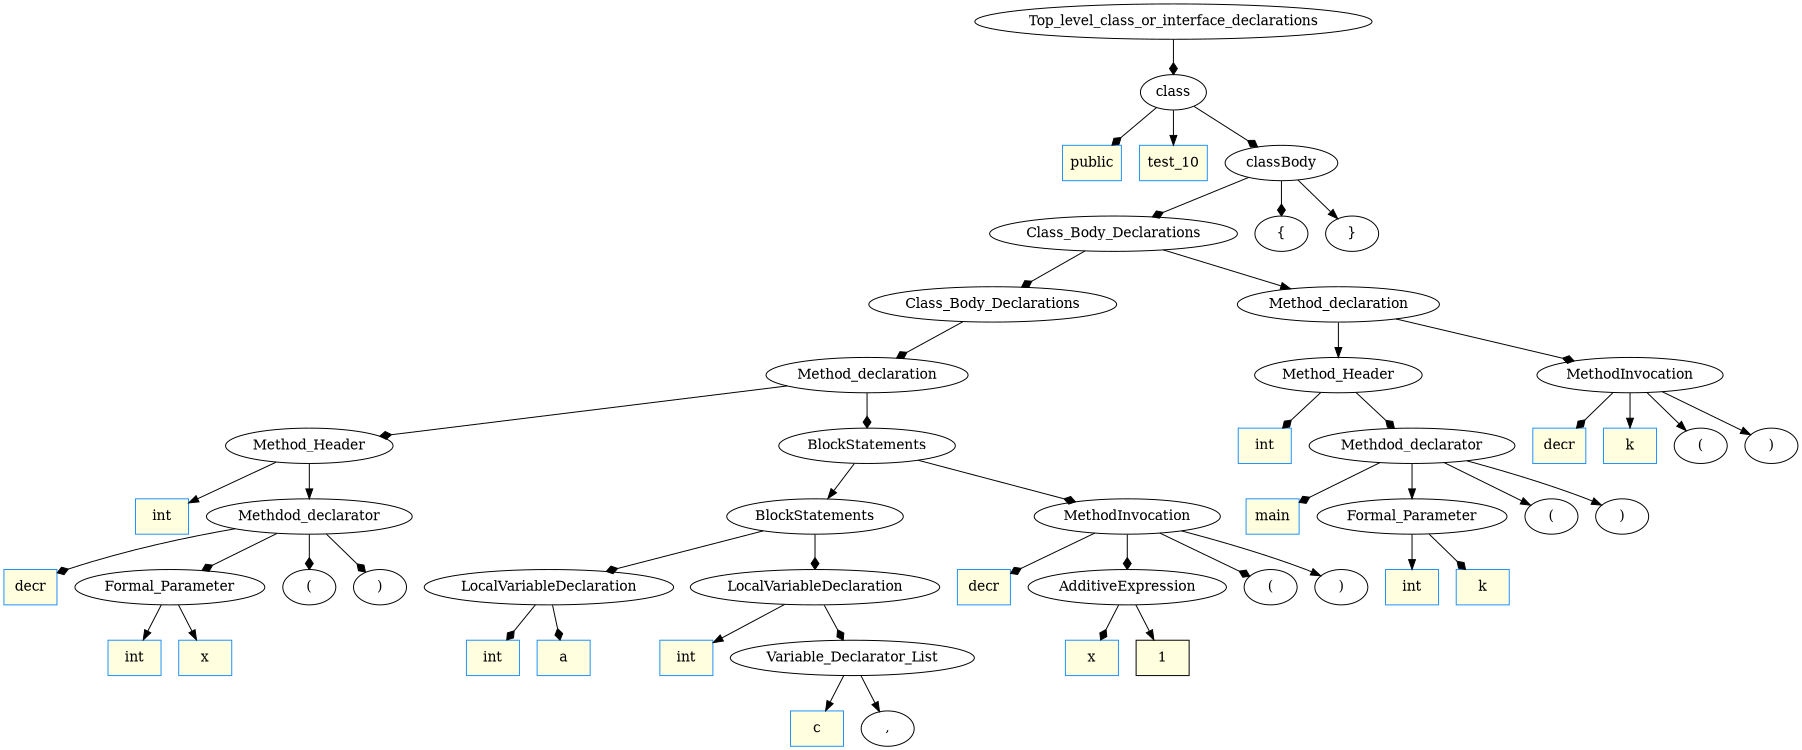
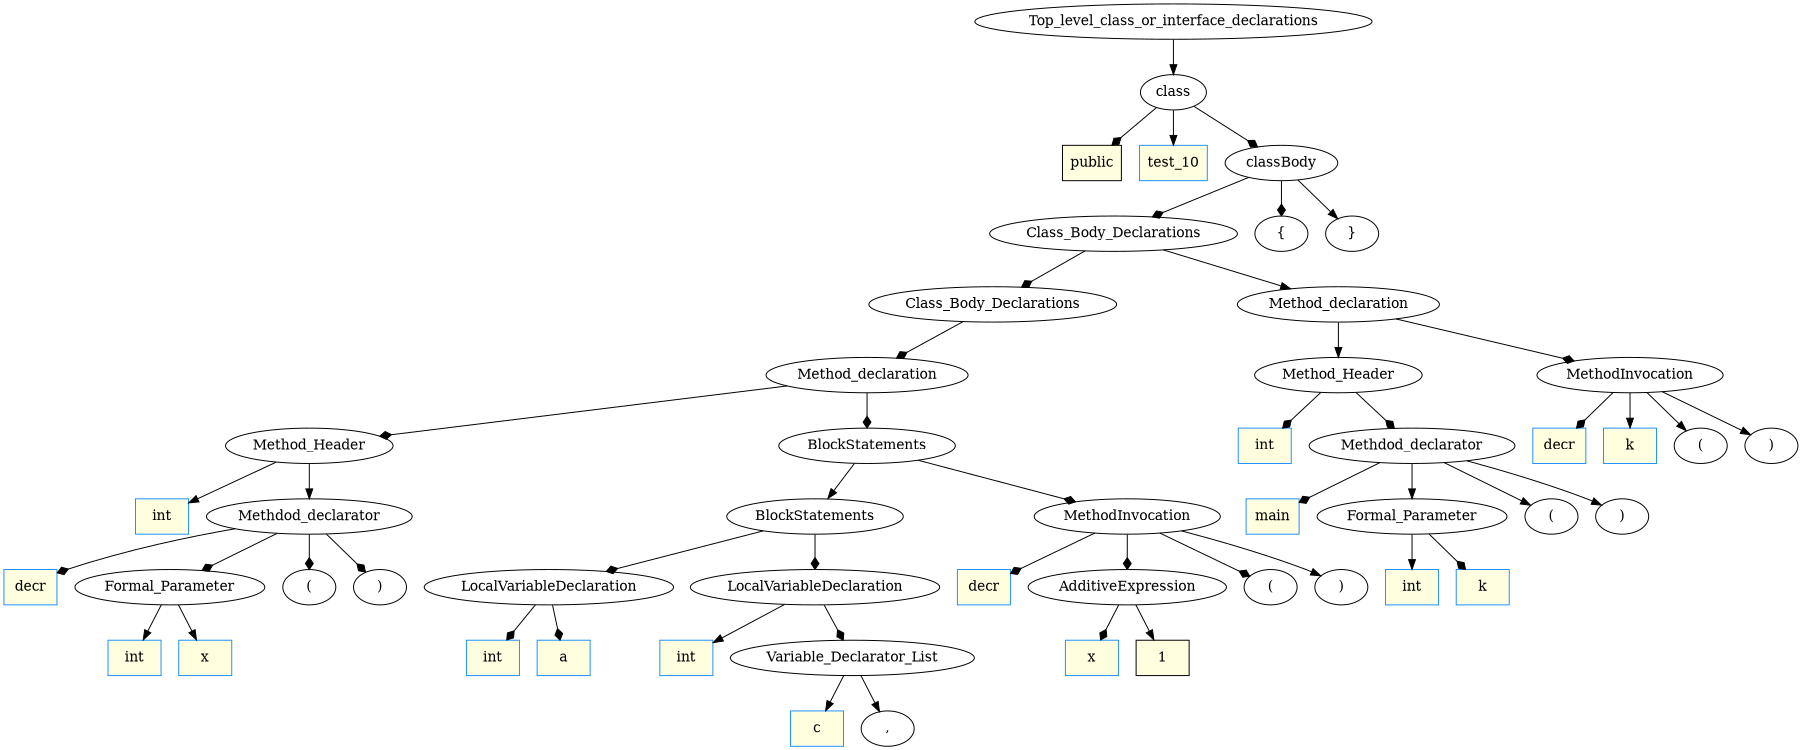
(1173, 51) -> (1173, 52)
(1092, 163) -> (1092, 163)
